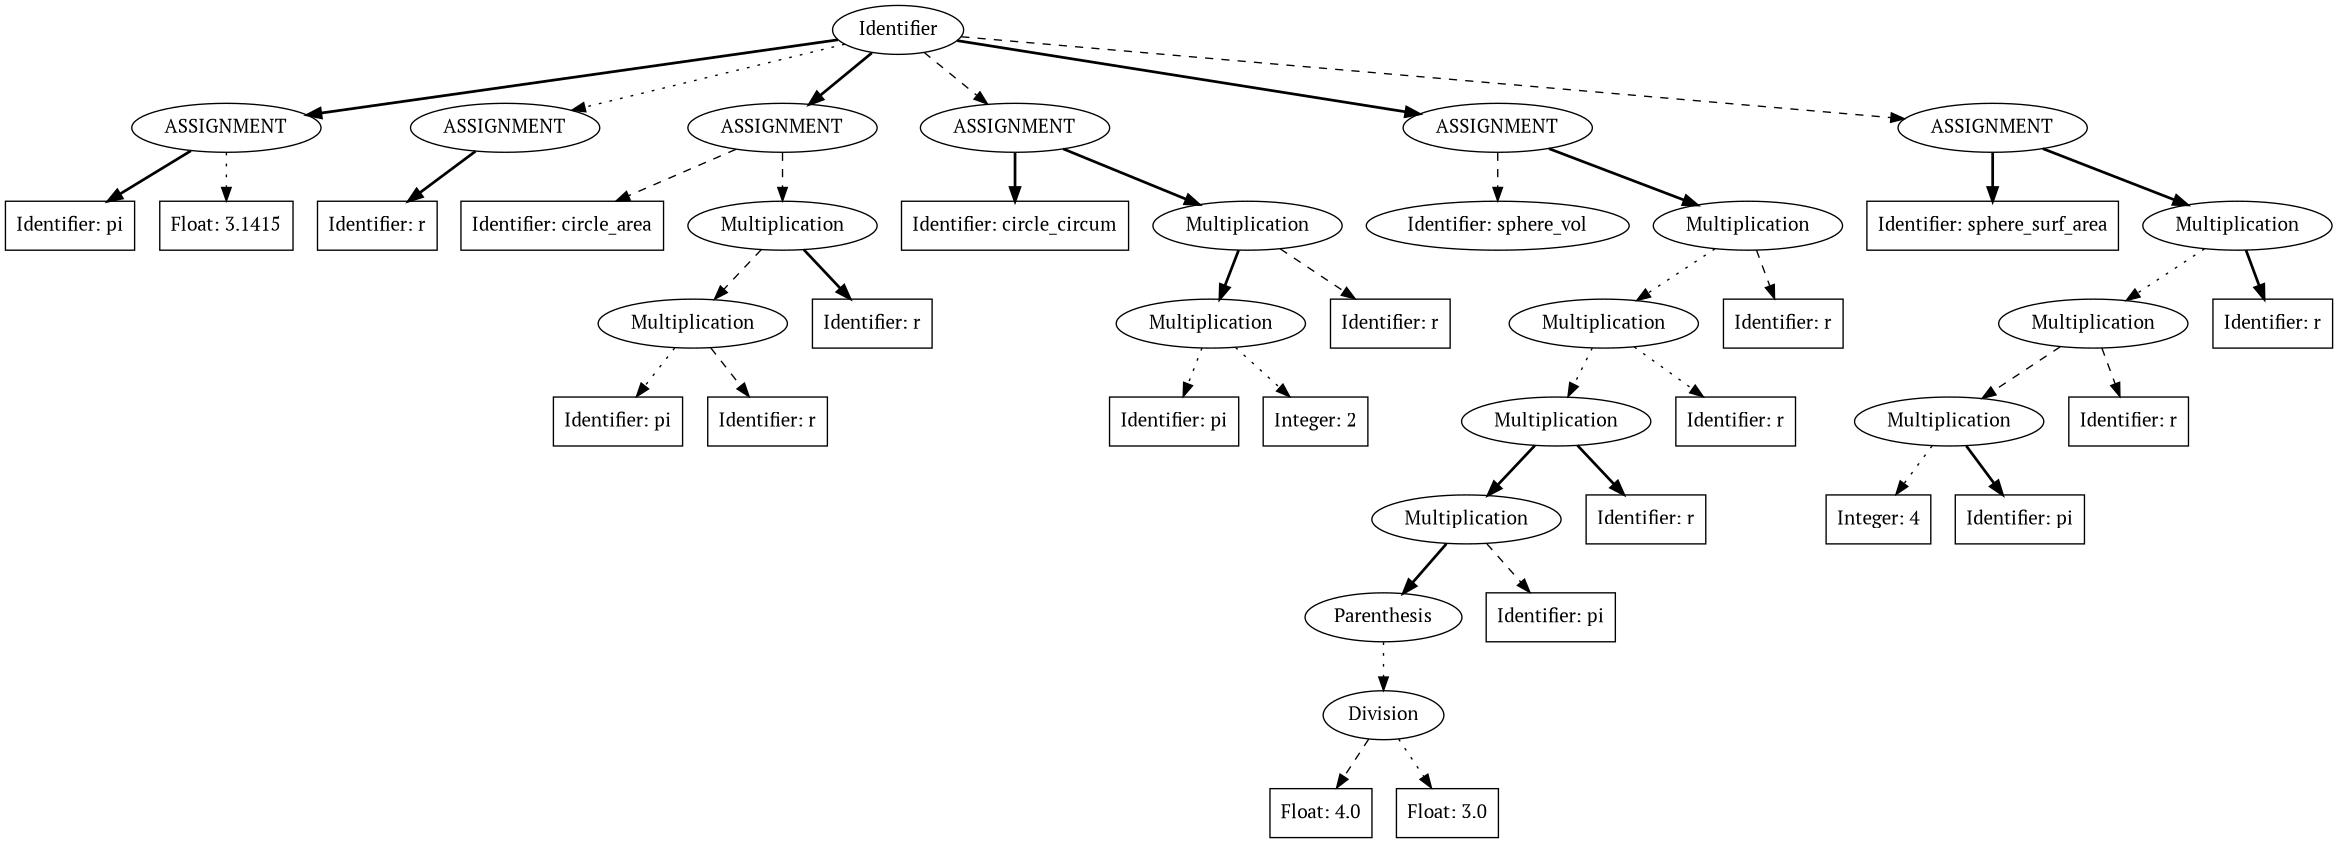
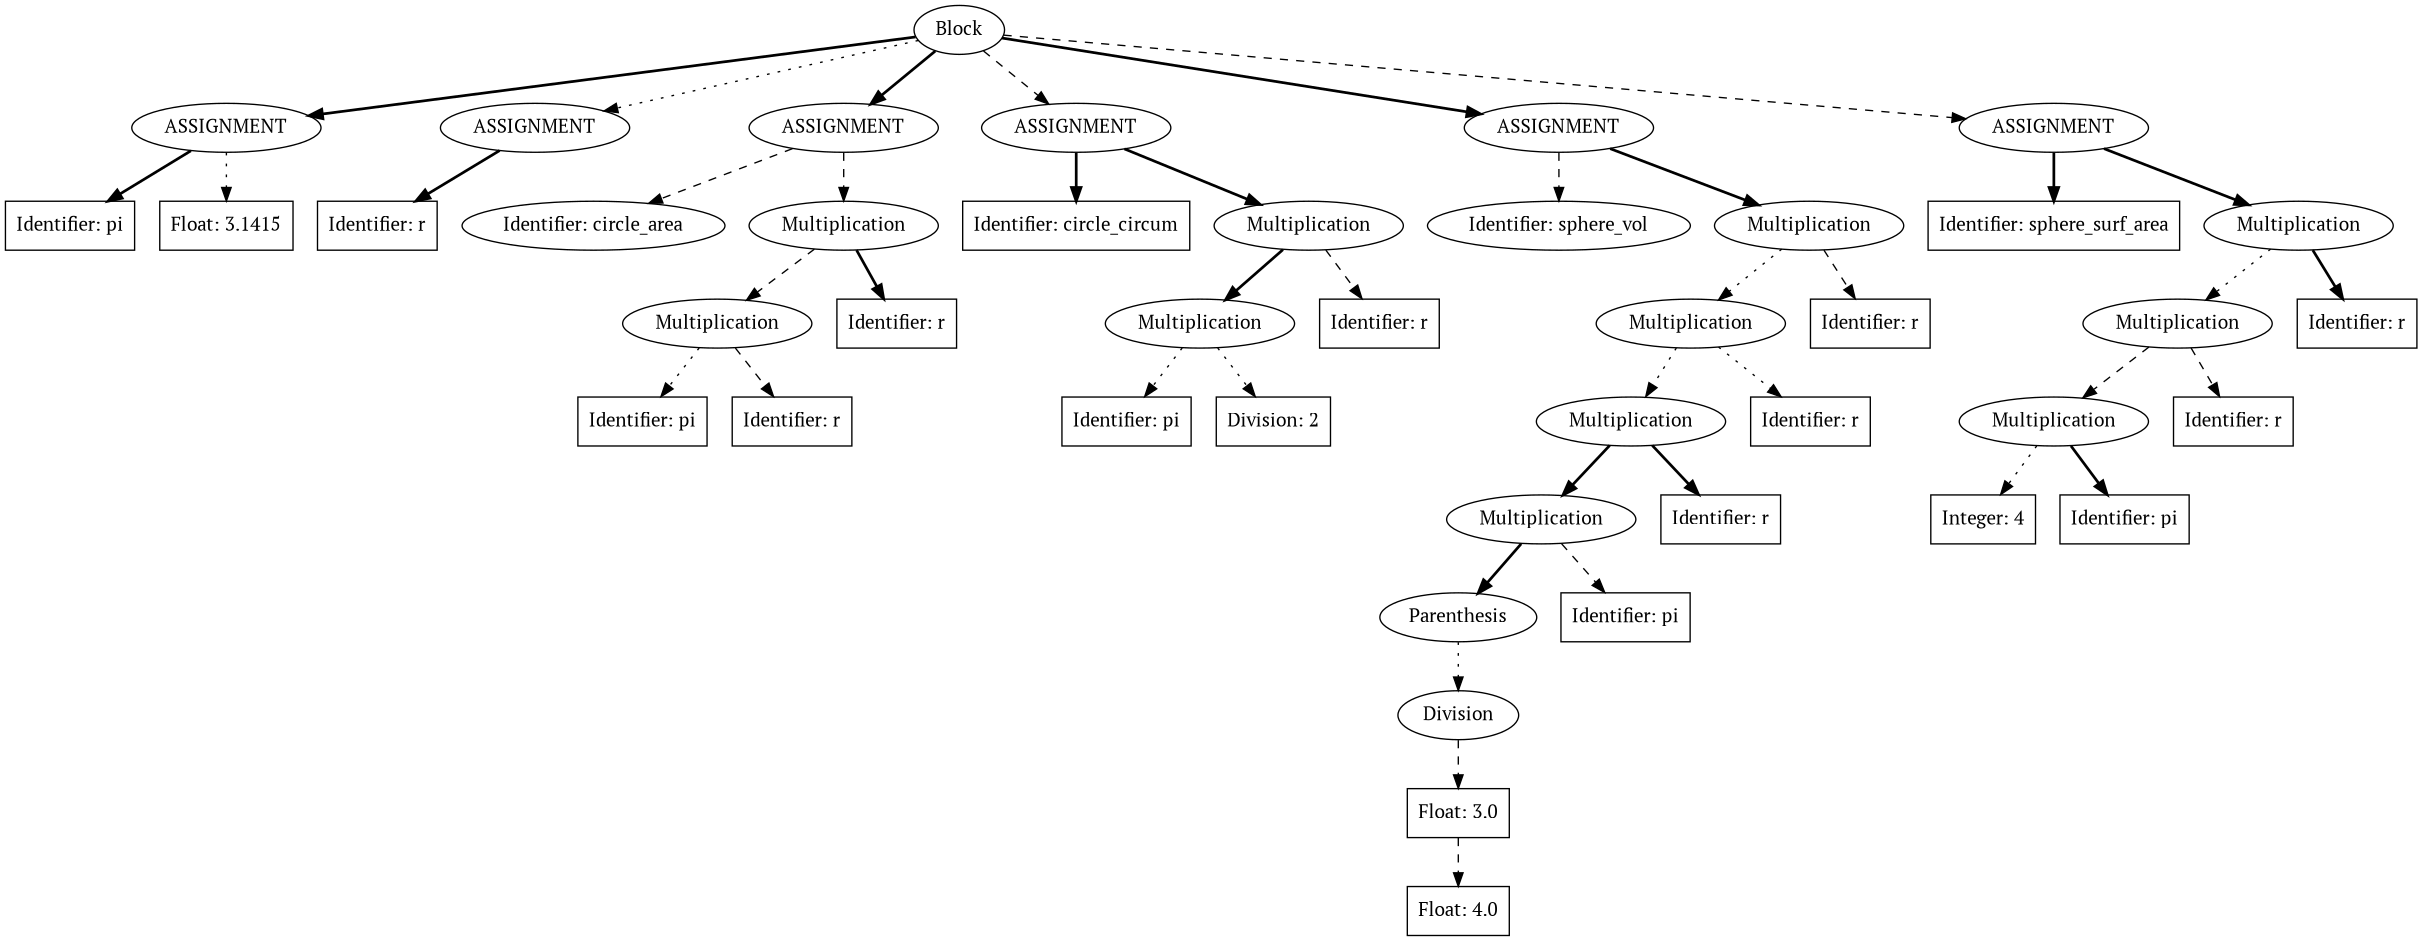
(898, 30) -> (959, 30)
(562, 226) -> (594, 226)
(1316, 422) -> (1273, 422)
(1356, 758) -> (1458, 855)
(1411, 758) -> (1458, 757)
